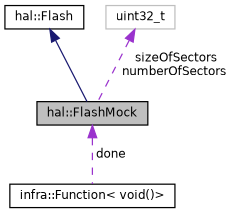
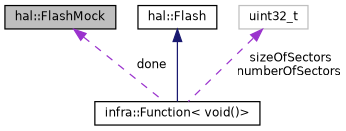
(71, 71) -> (177, 72)
(113, 71) -> (221, 70)
